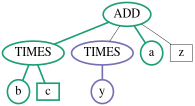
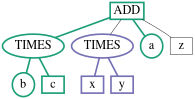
(127, 14) -> (127, 11)
none -> (92, 85)
(102, 92) -> (122, 85)
